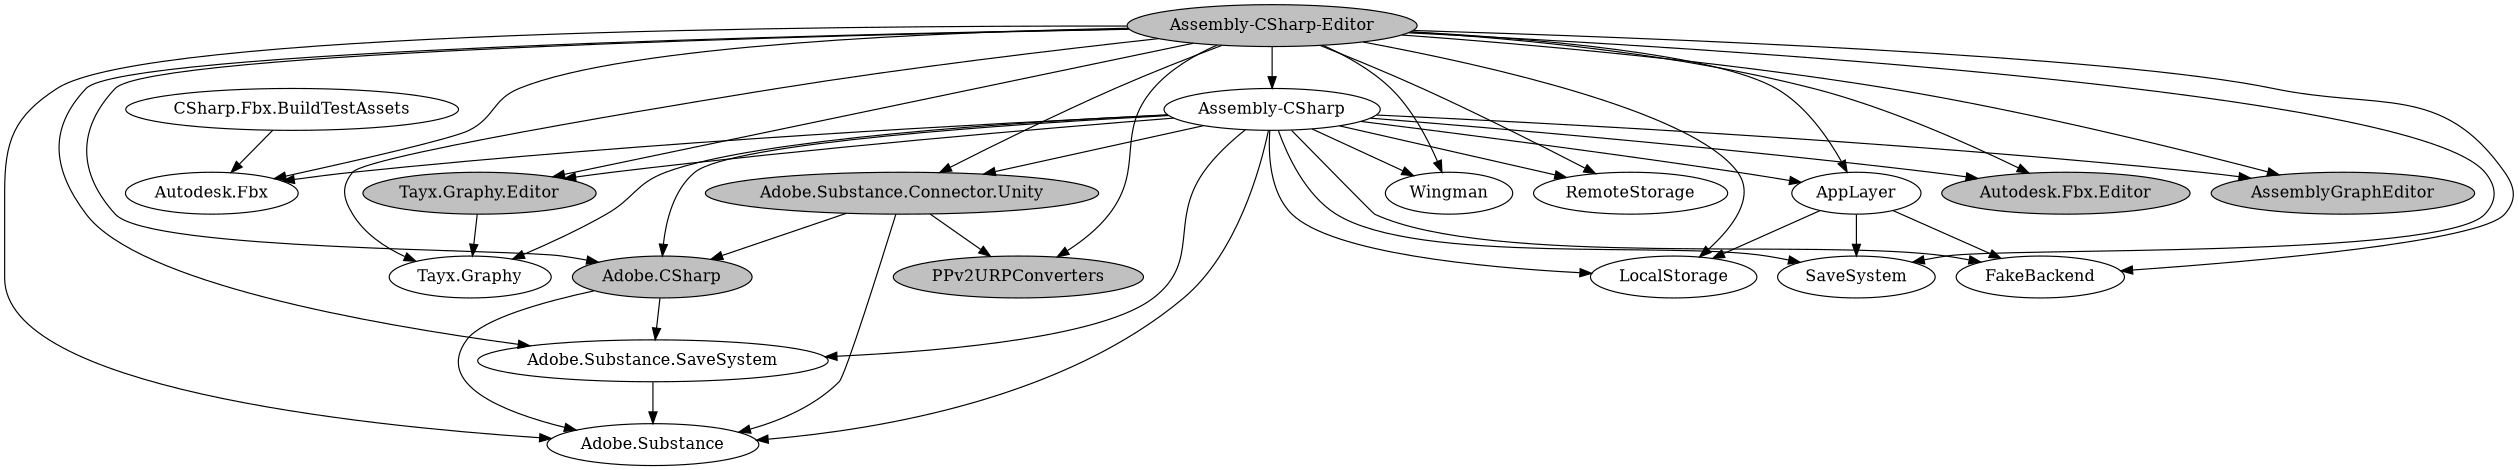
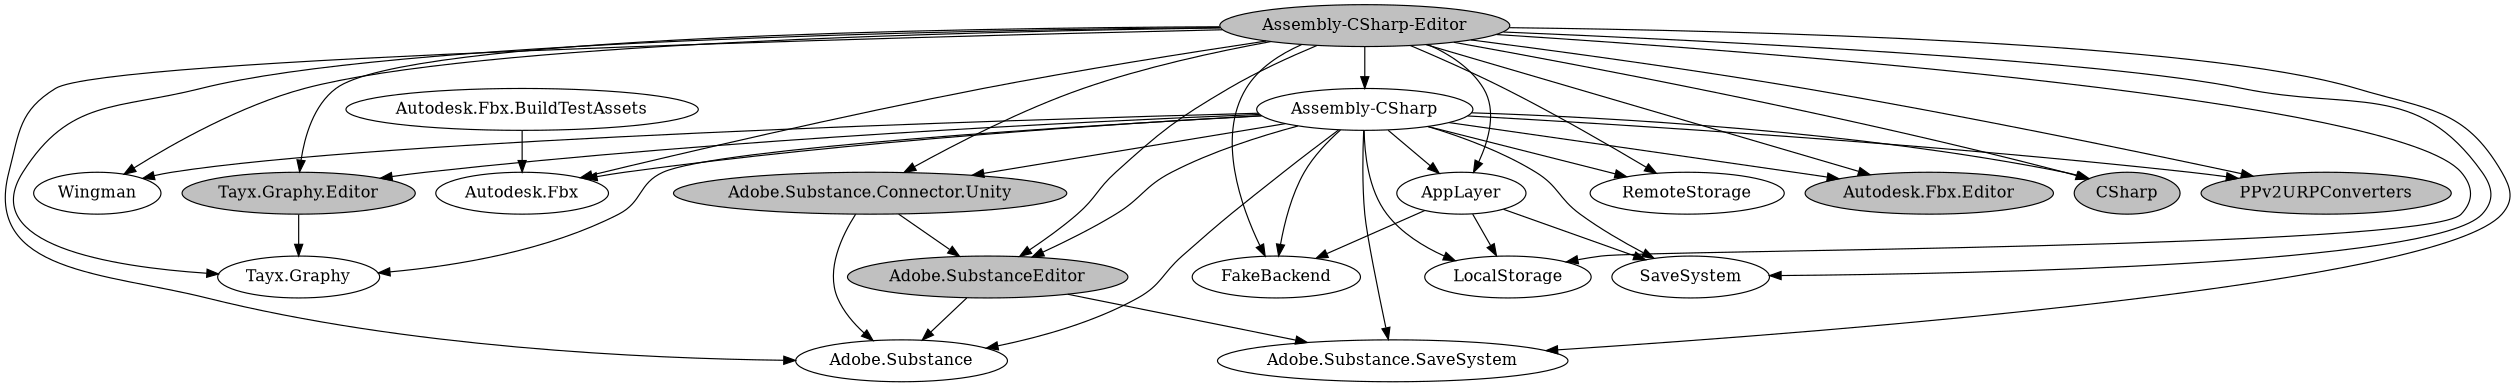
(292, 109) -> (522, 109)
(2343, 193) -> (2127, 193)
(955, 232) -> (2037, 157)
(662, 277) -> (988, 277)
(653, 397) -> none
